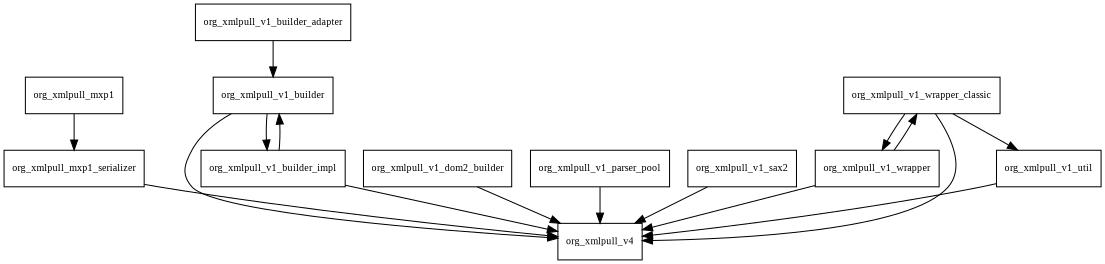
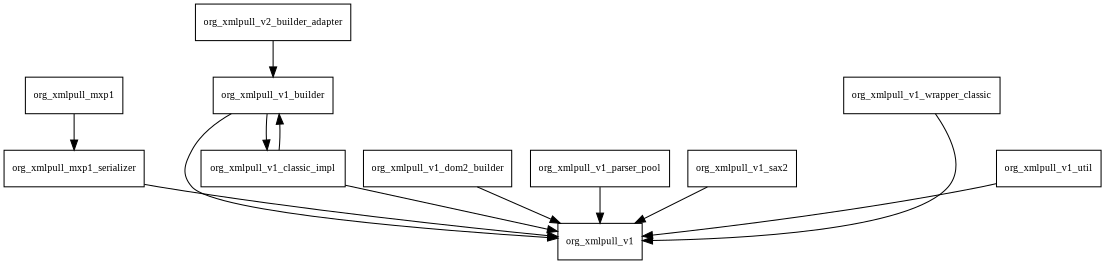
(273, 22) -> (273, 22)
(981, 129) -> none
(273, 169) -> (273, 169)
(877, 169) -> none
(600, 242) -> (600, 242)
